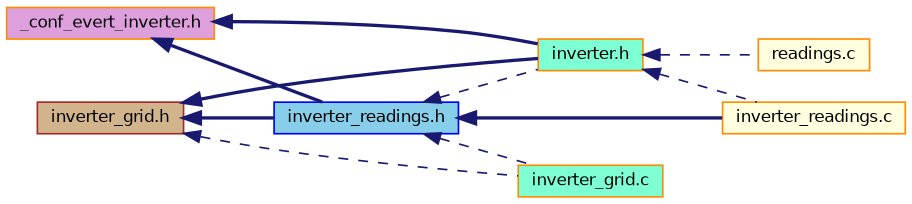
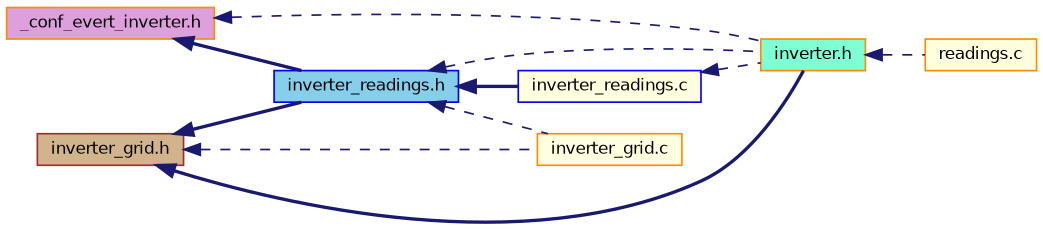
(385, 26) -> (497, 16)
(708, 88) -> (739, 66)
(814, 118) -> (610, 86)
(591, 181) -> (610, 149)
